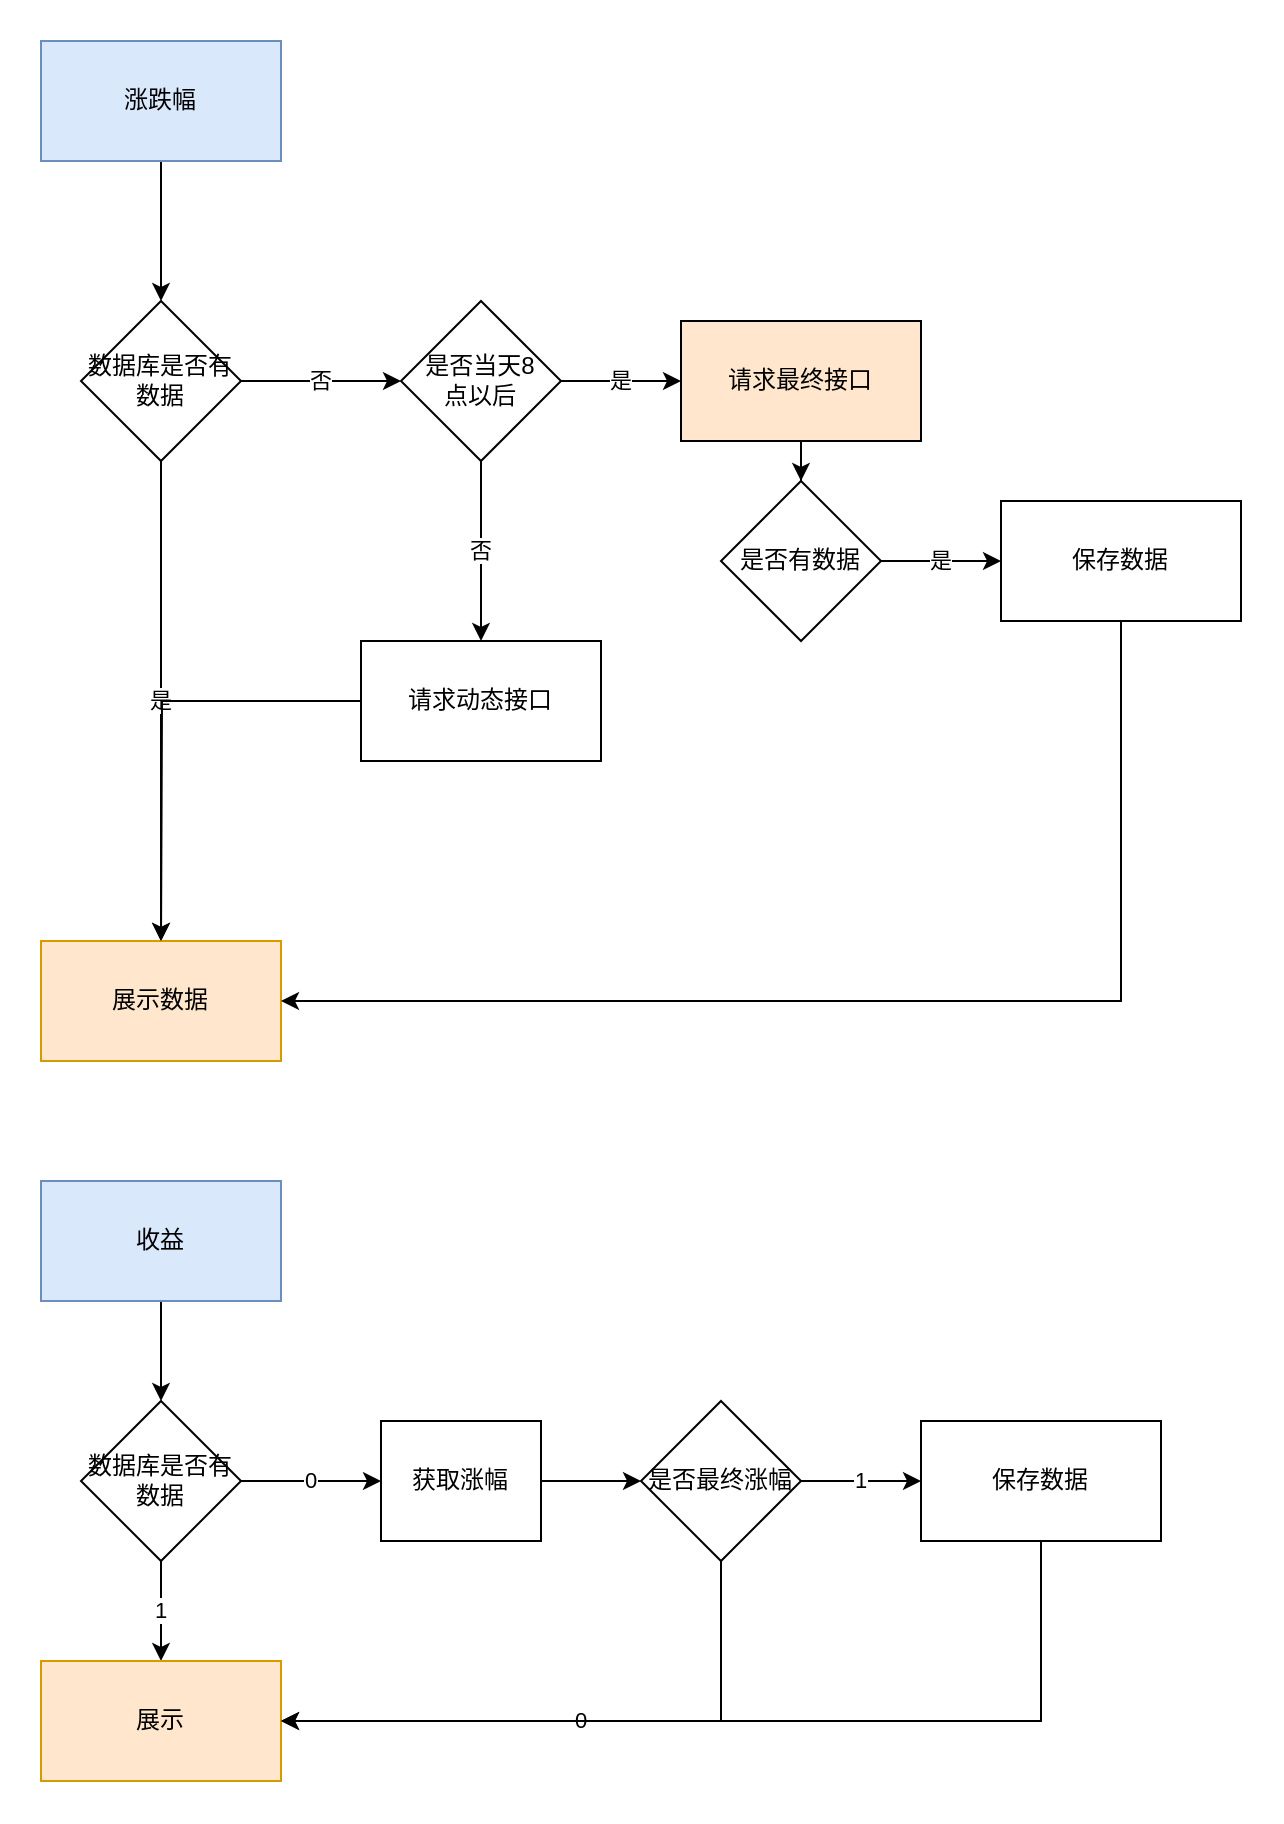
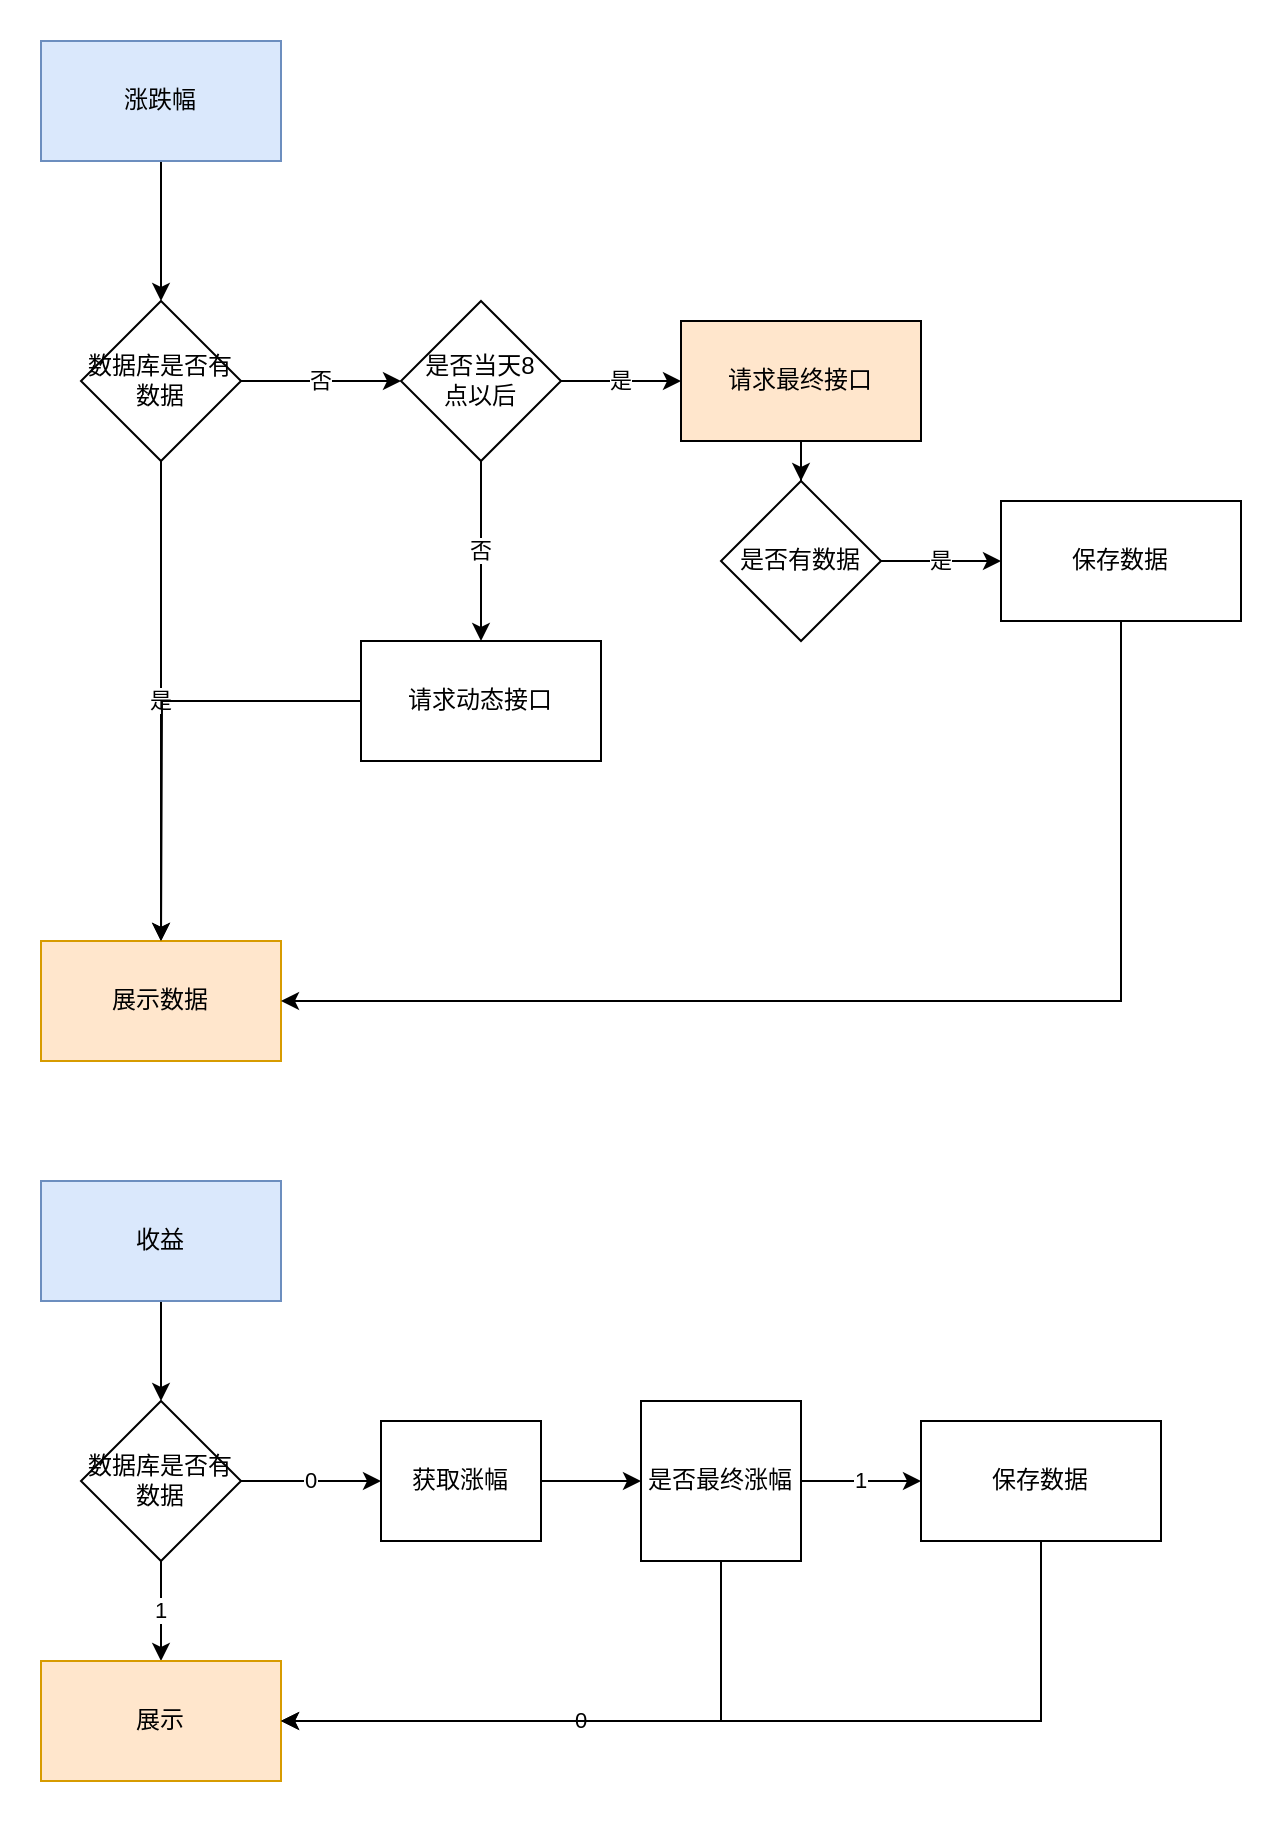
(721, 1481) -> (721, 1481)
